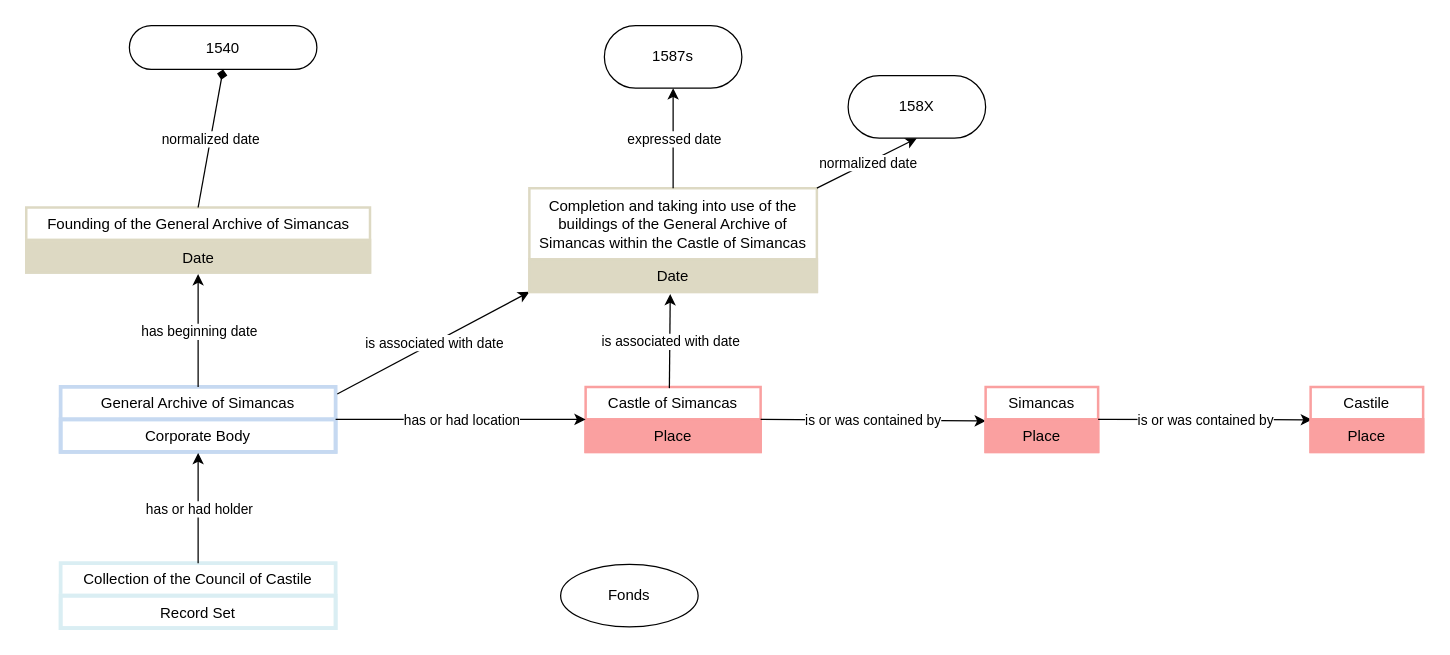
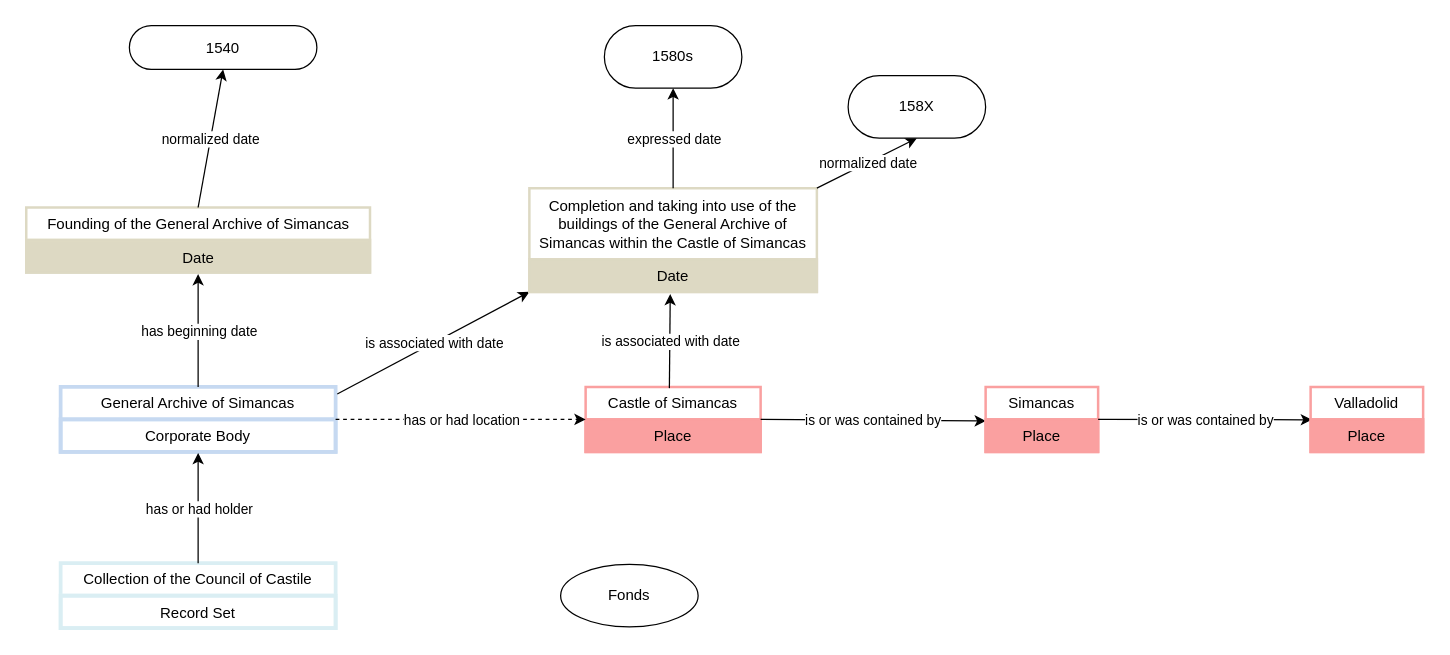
(673, 57) -> (673, 57)
(221, 80) -> (221, 79)
(1367, 403) -> (1367, 403)
(371, 419) -> (371, 419)
